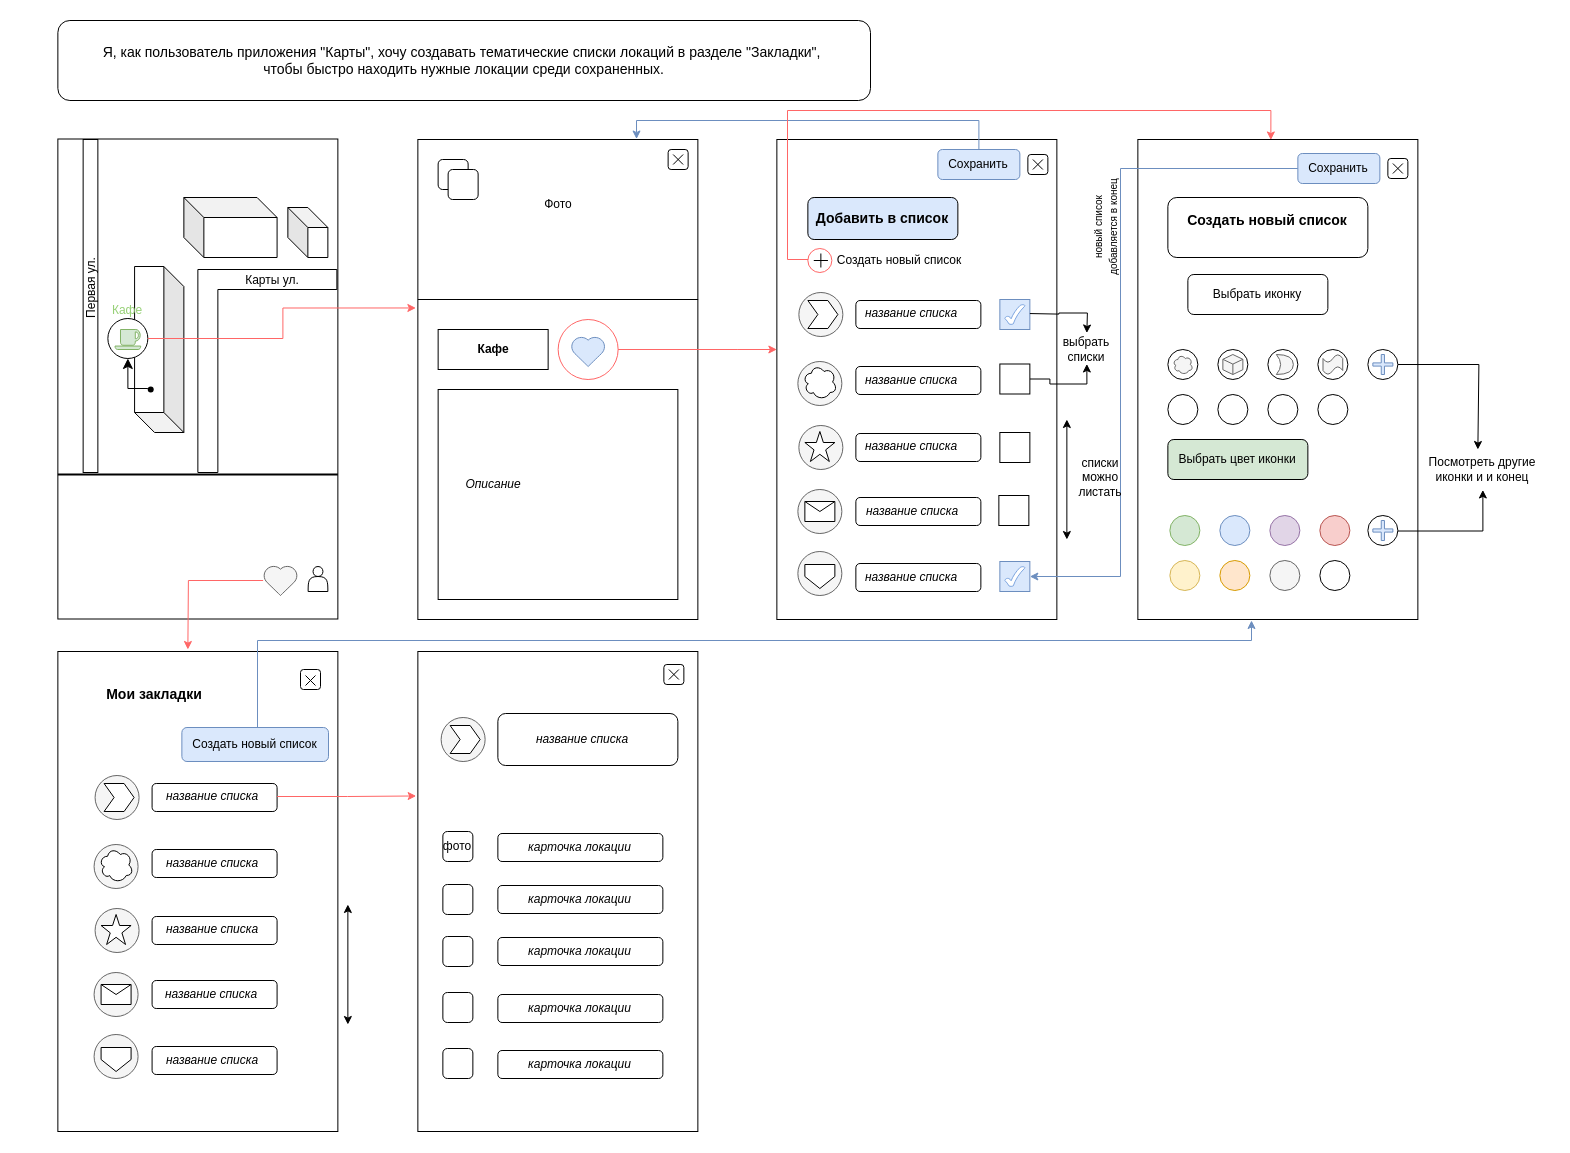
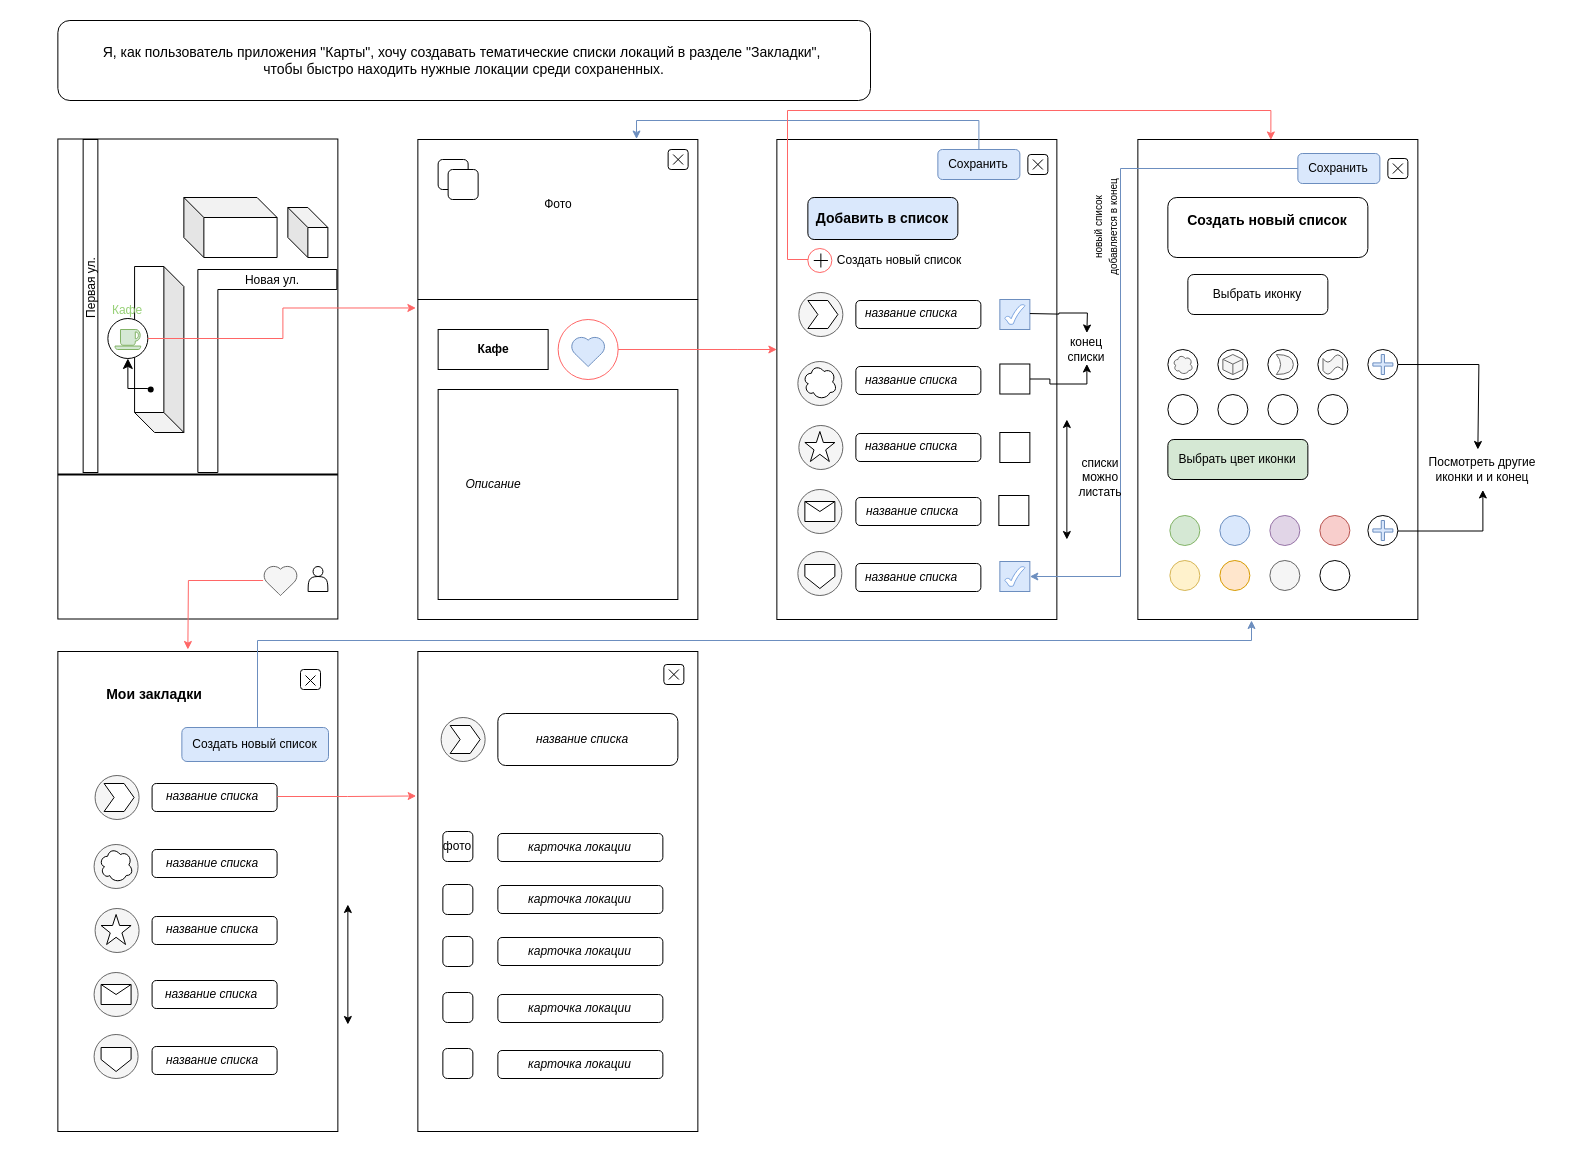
(273, 281) -> (273, 281)
(1087, 350) -> (1087, 350)
